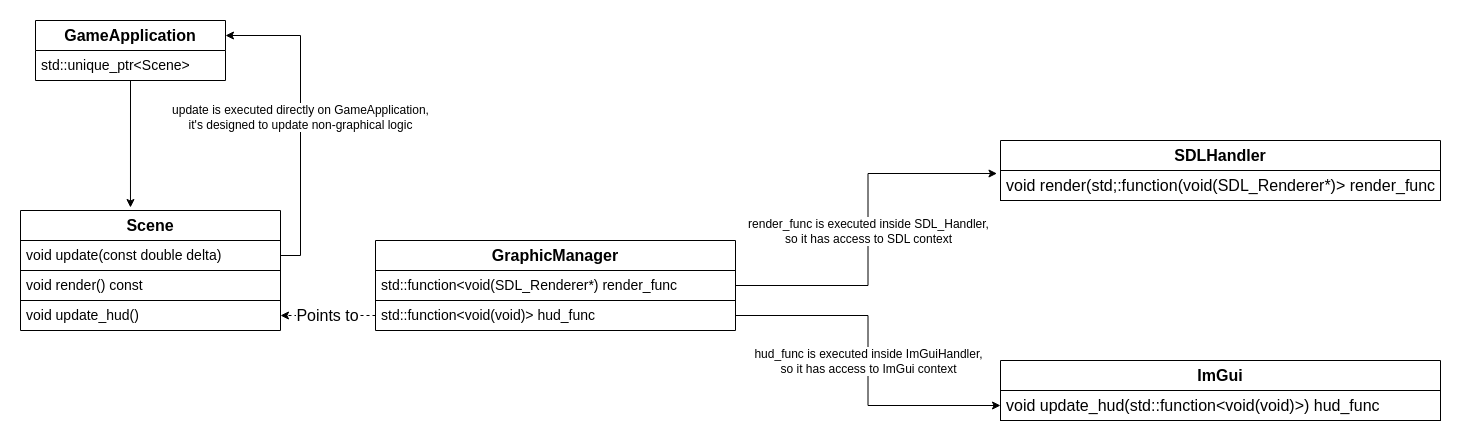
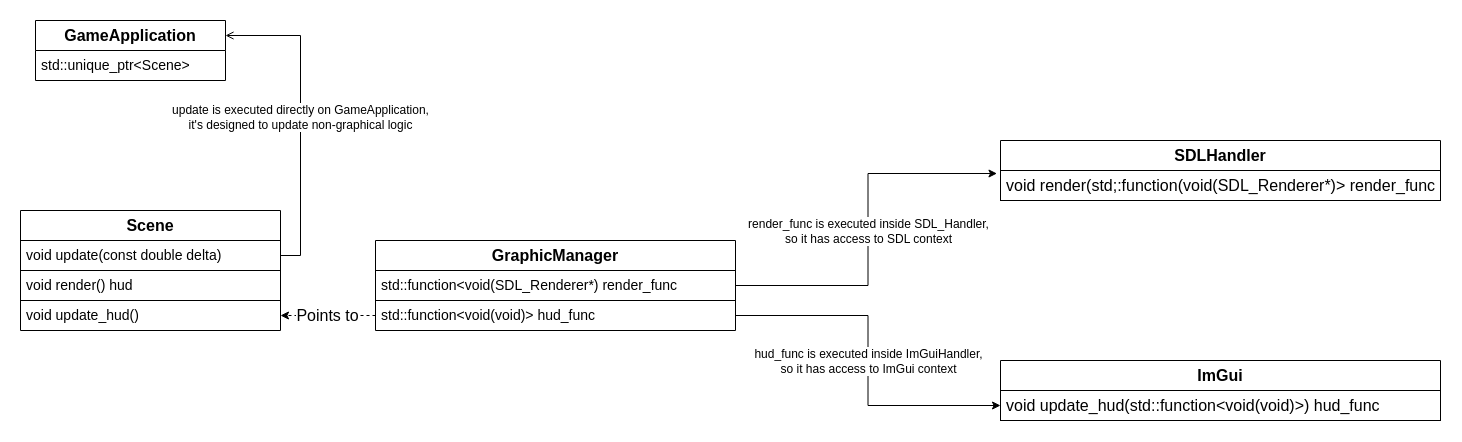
(234, 36) -> (232, 36)
(130, 141) -> none
(96, 286) -> (88, 286)
